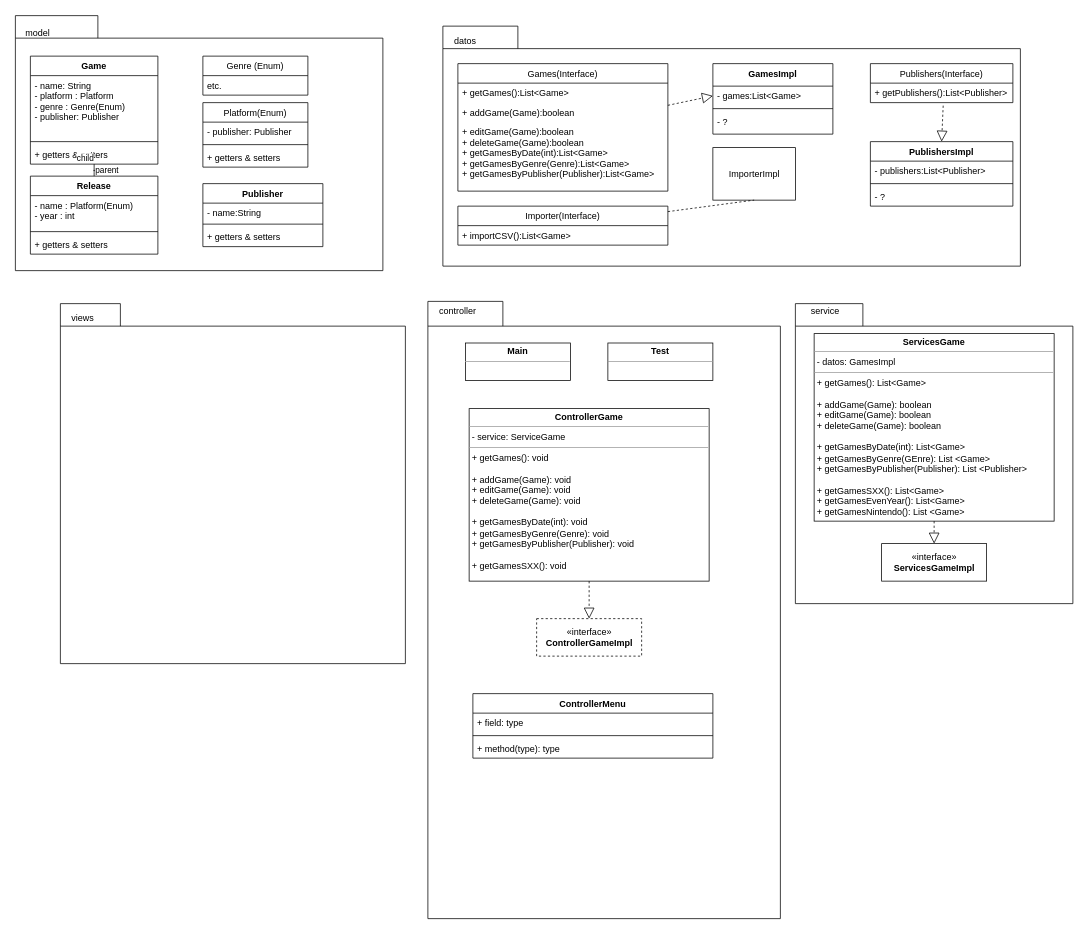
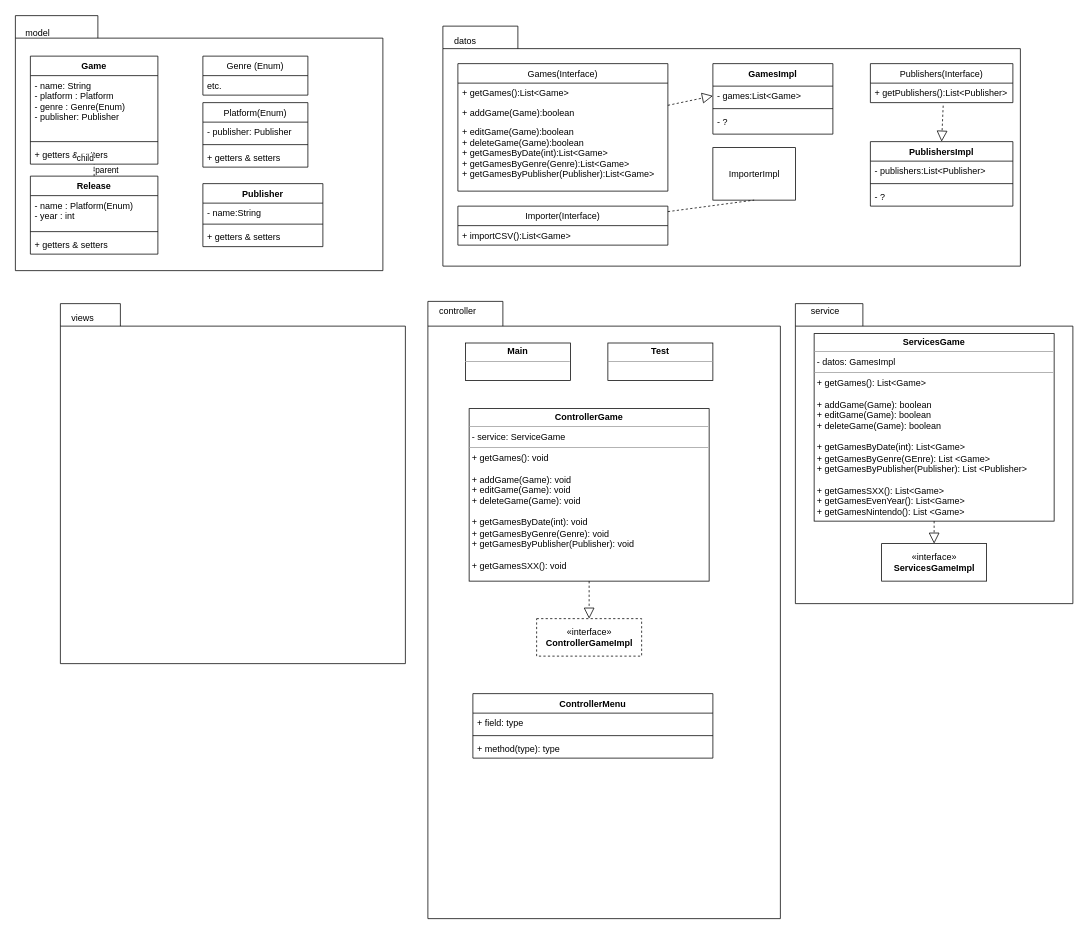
(94, 170) -> (94, 170)
